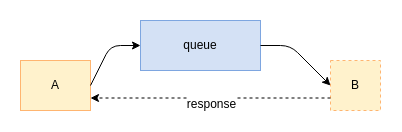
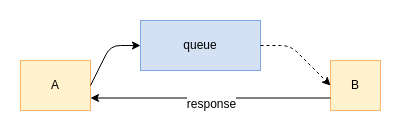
(301, 56) -> (301, 56)
(356, 86) -> (356, 86)
(282, 98) -> (282, 98)
